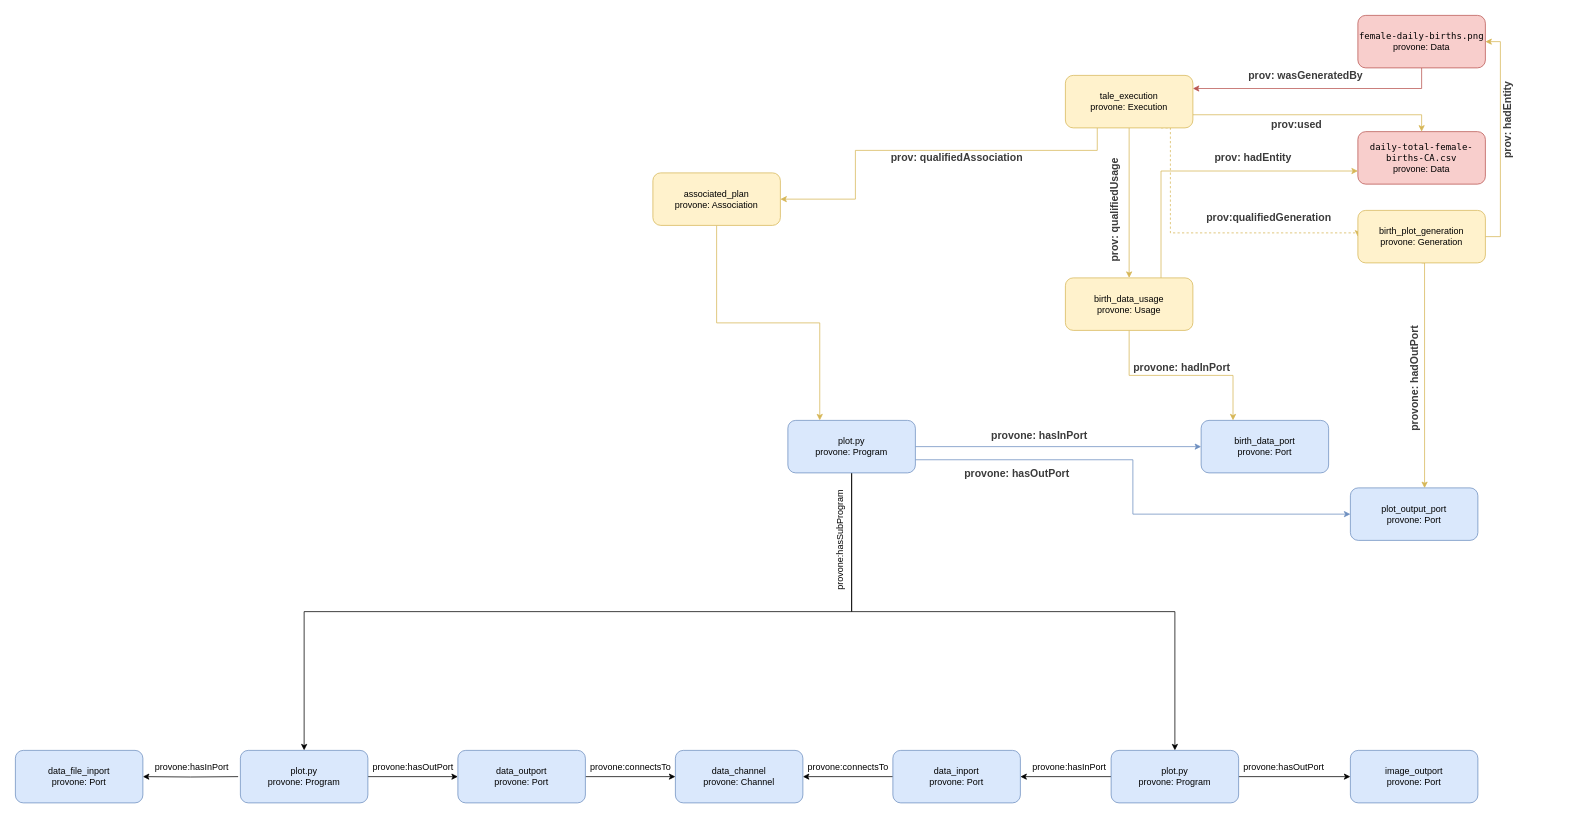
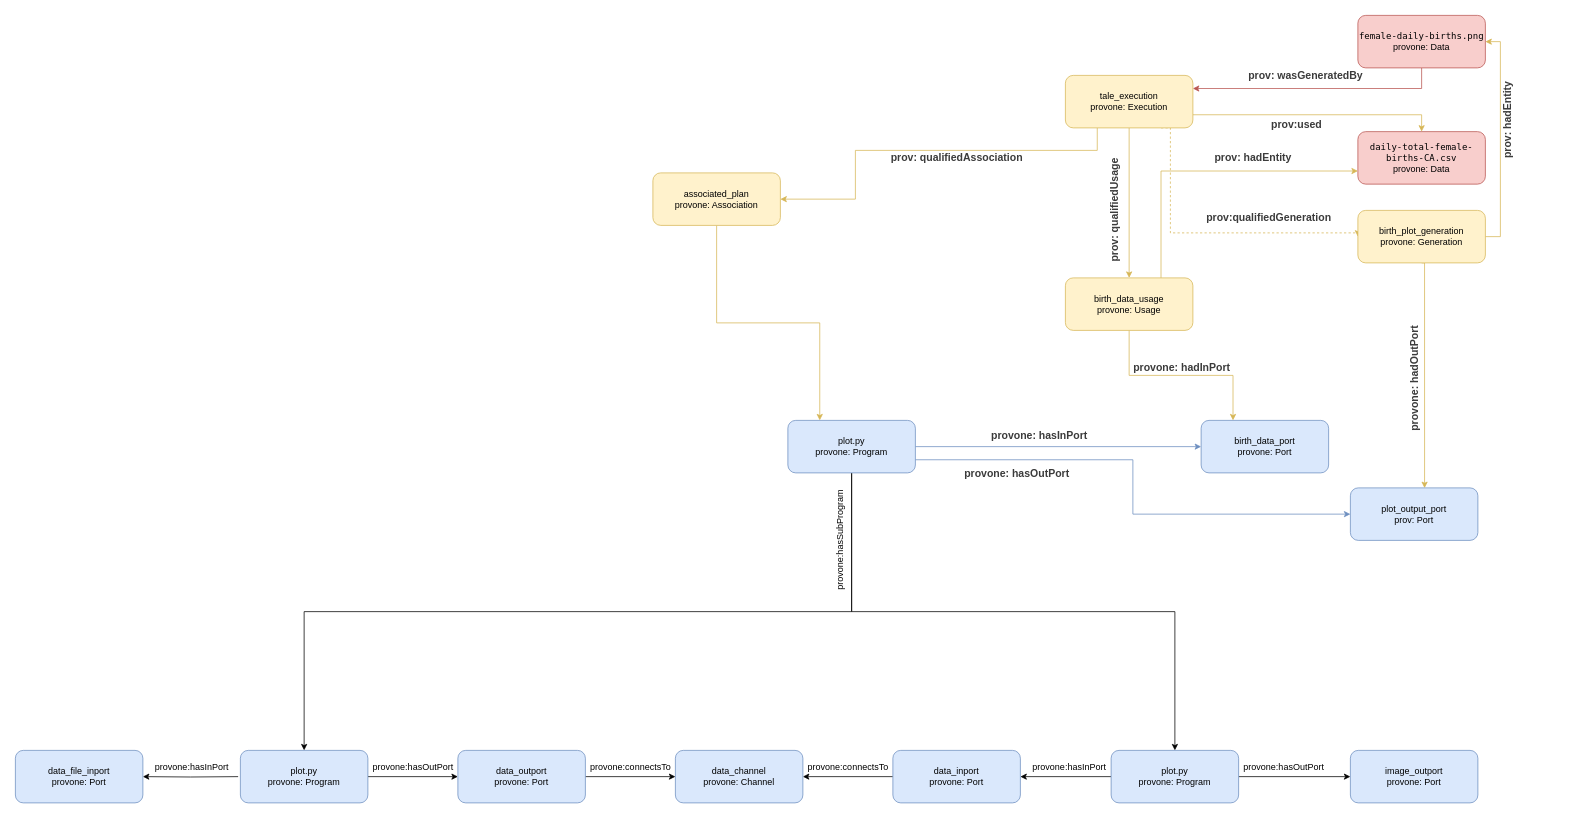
(1414, 514) -> (1414, 514)
